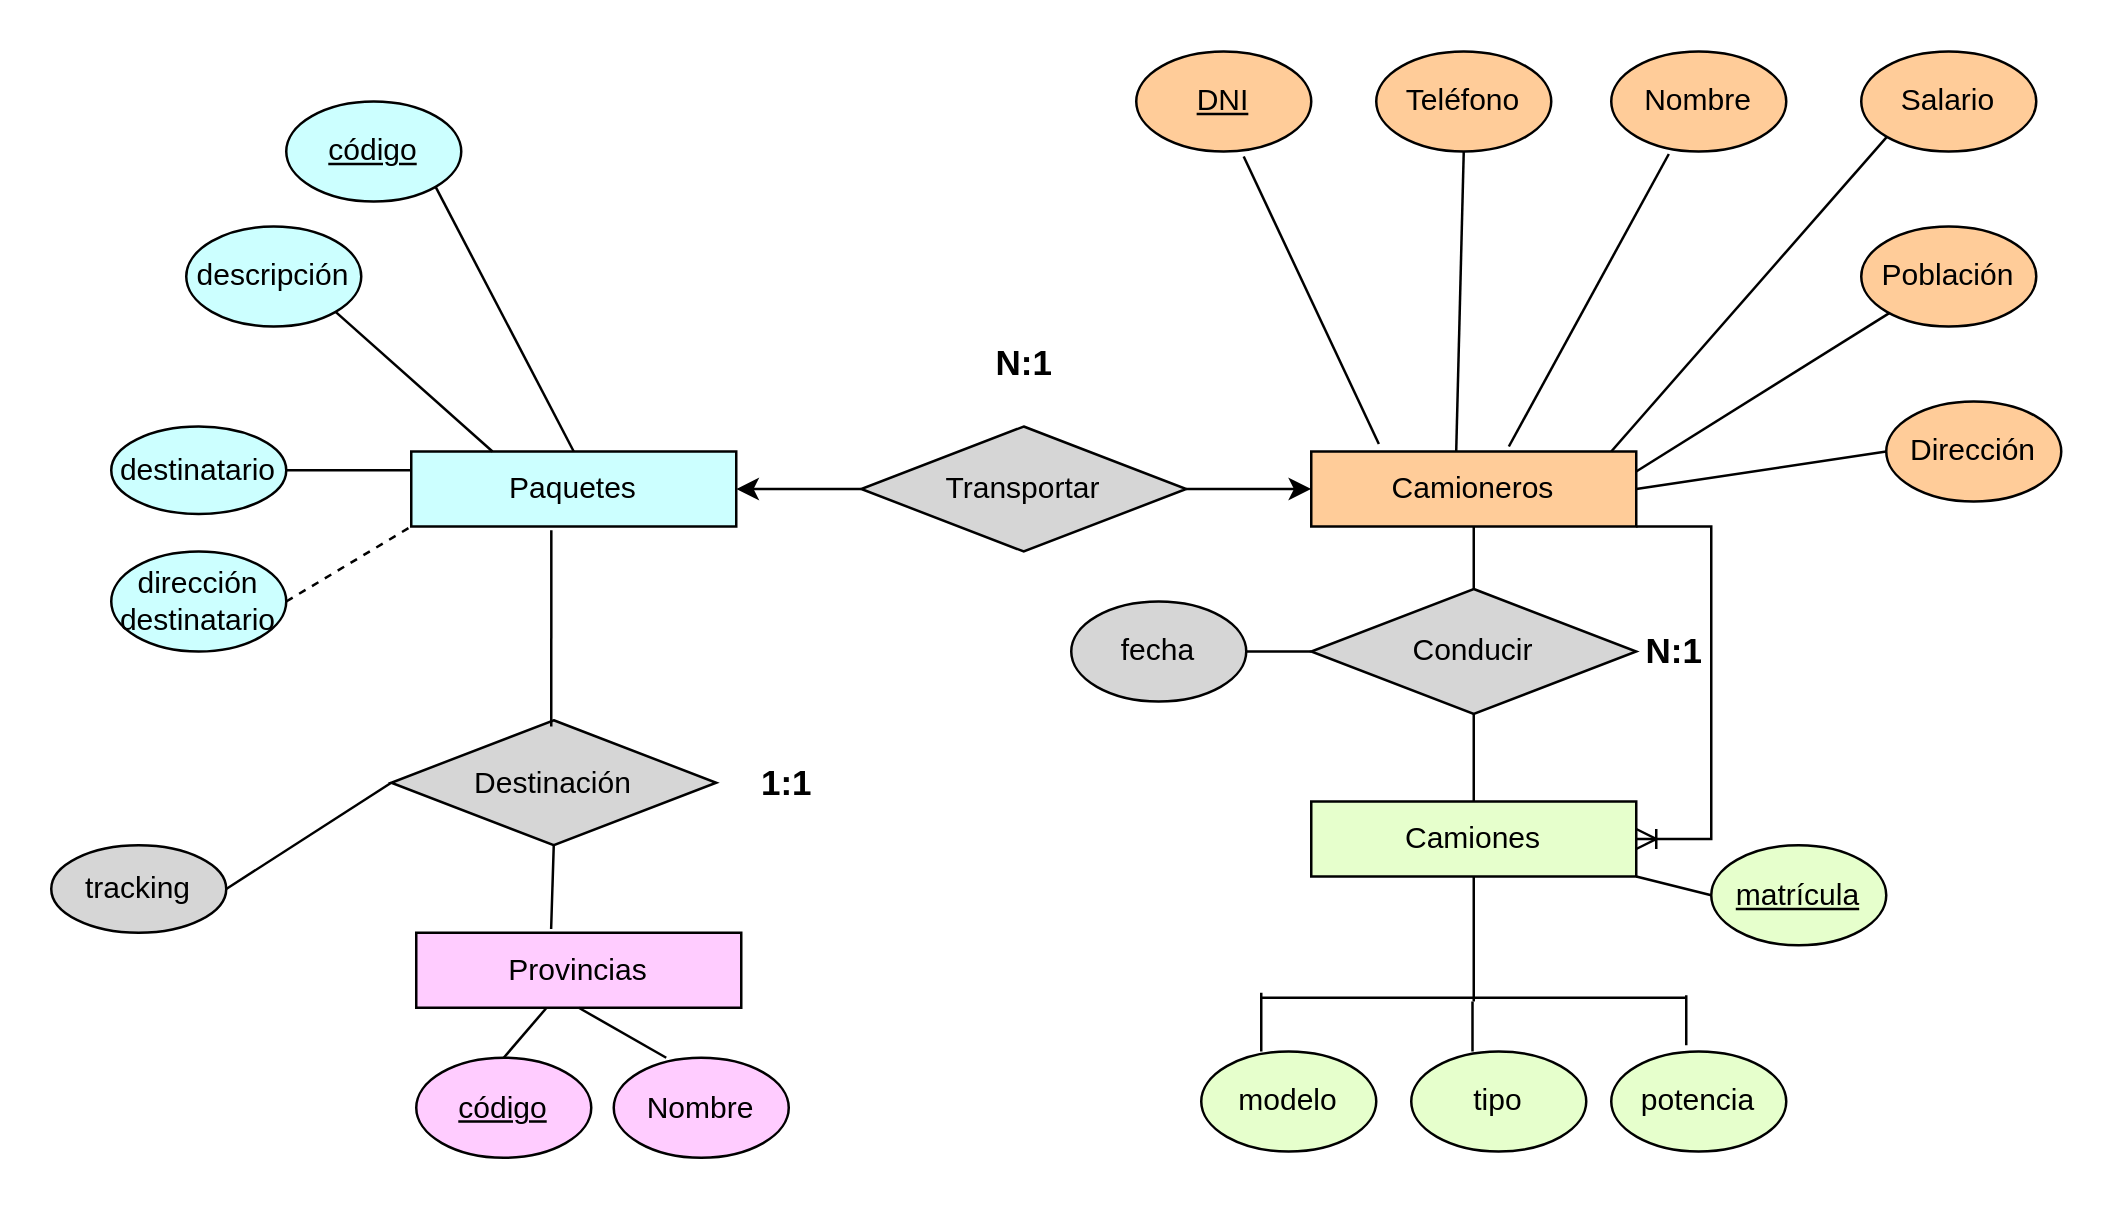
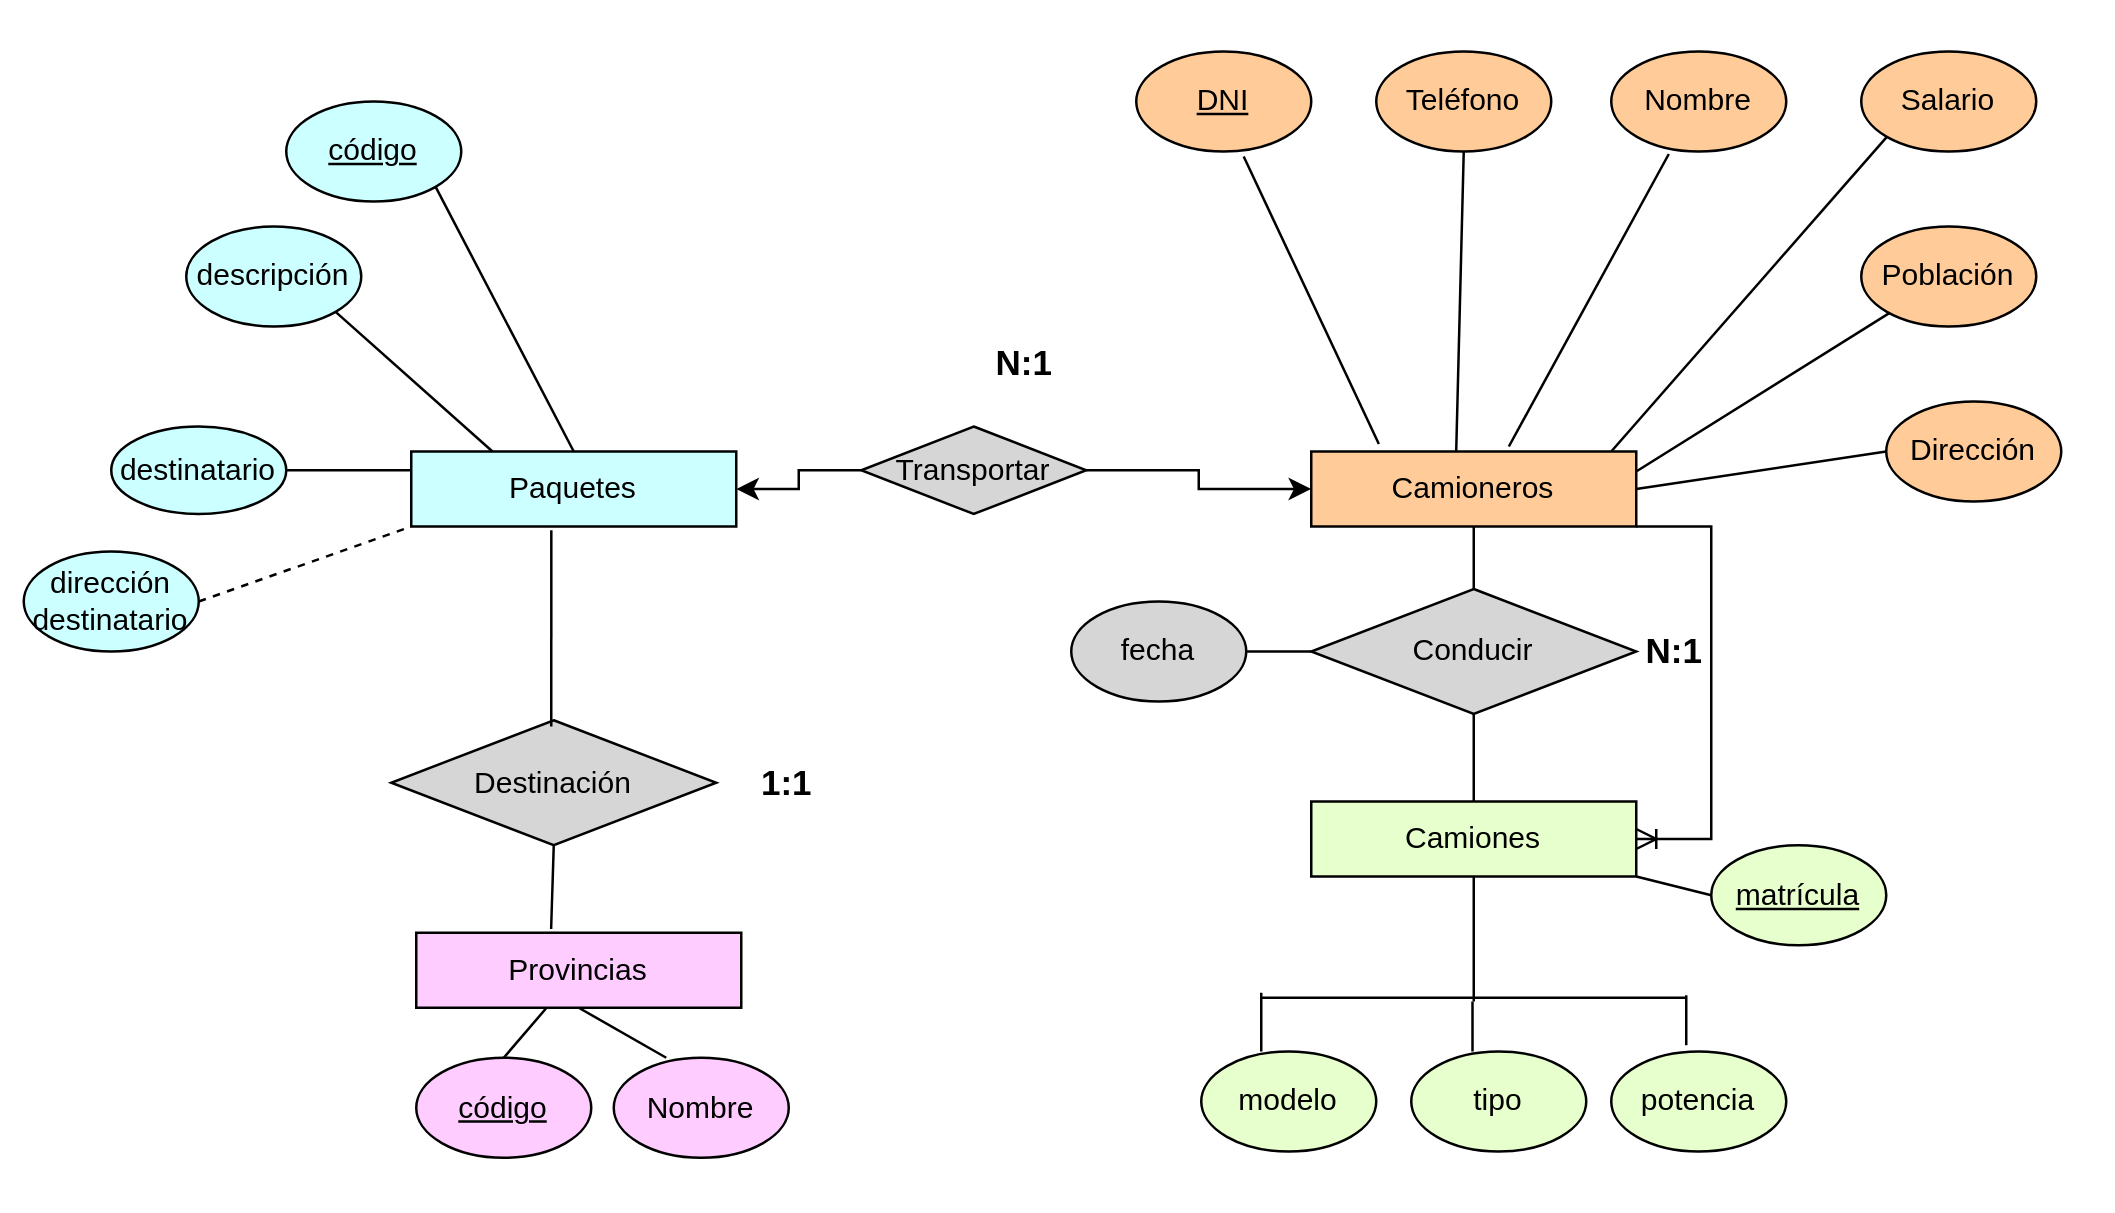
(1024, 489) -> (974, 470)
(199, 601) -> (111, 601)
(309, 836) -> none
(139, 889) -> none
